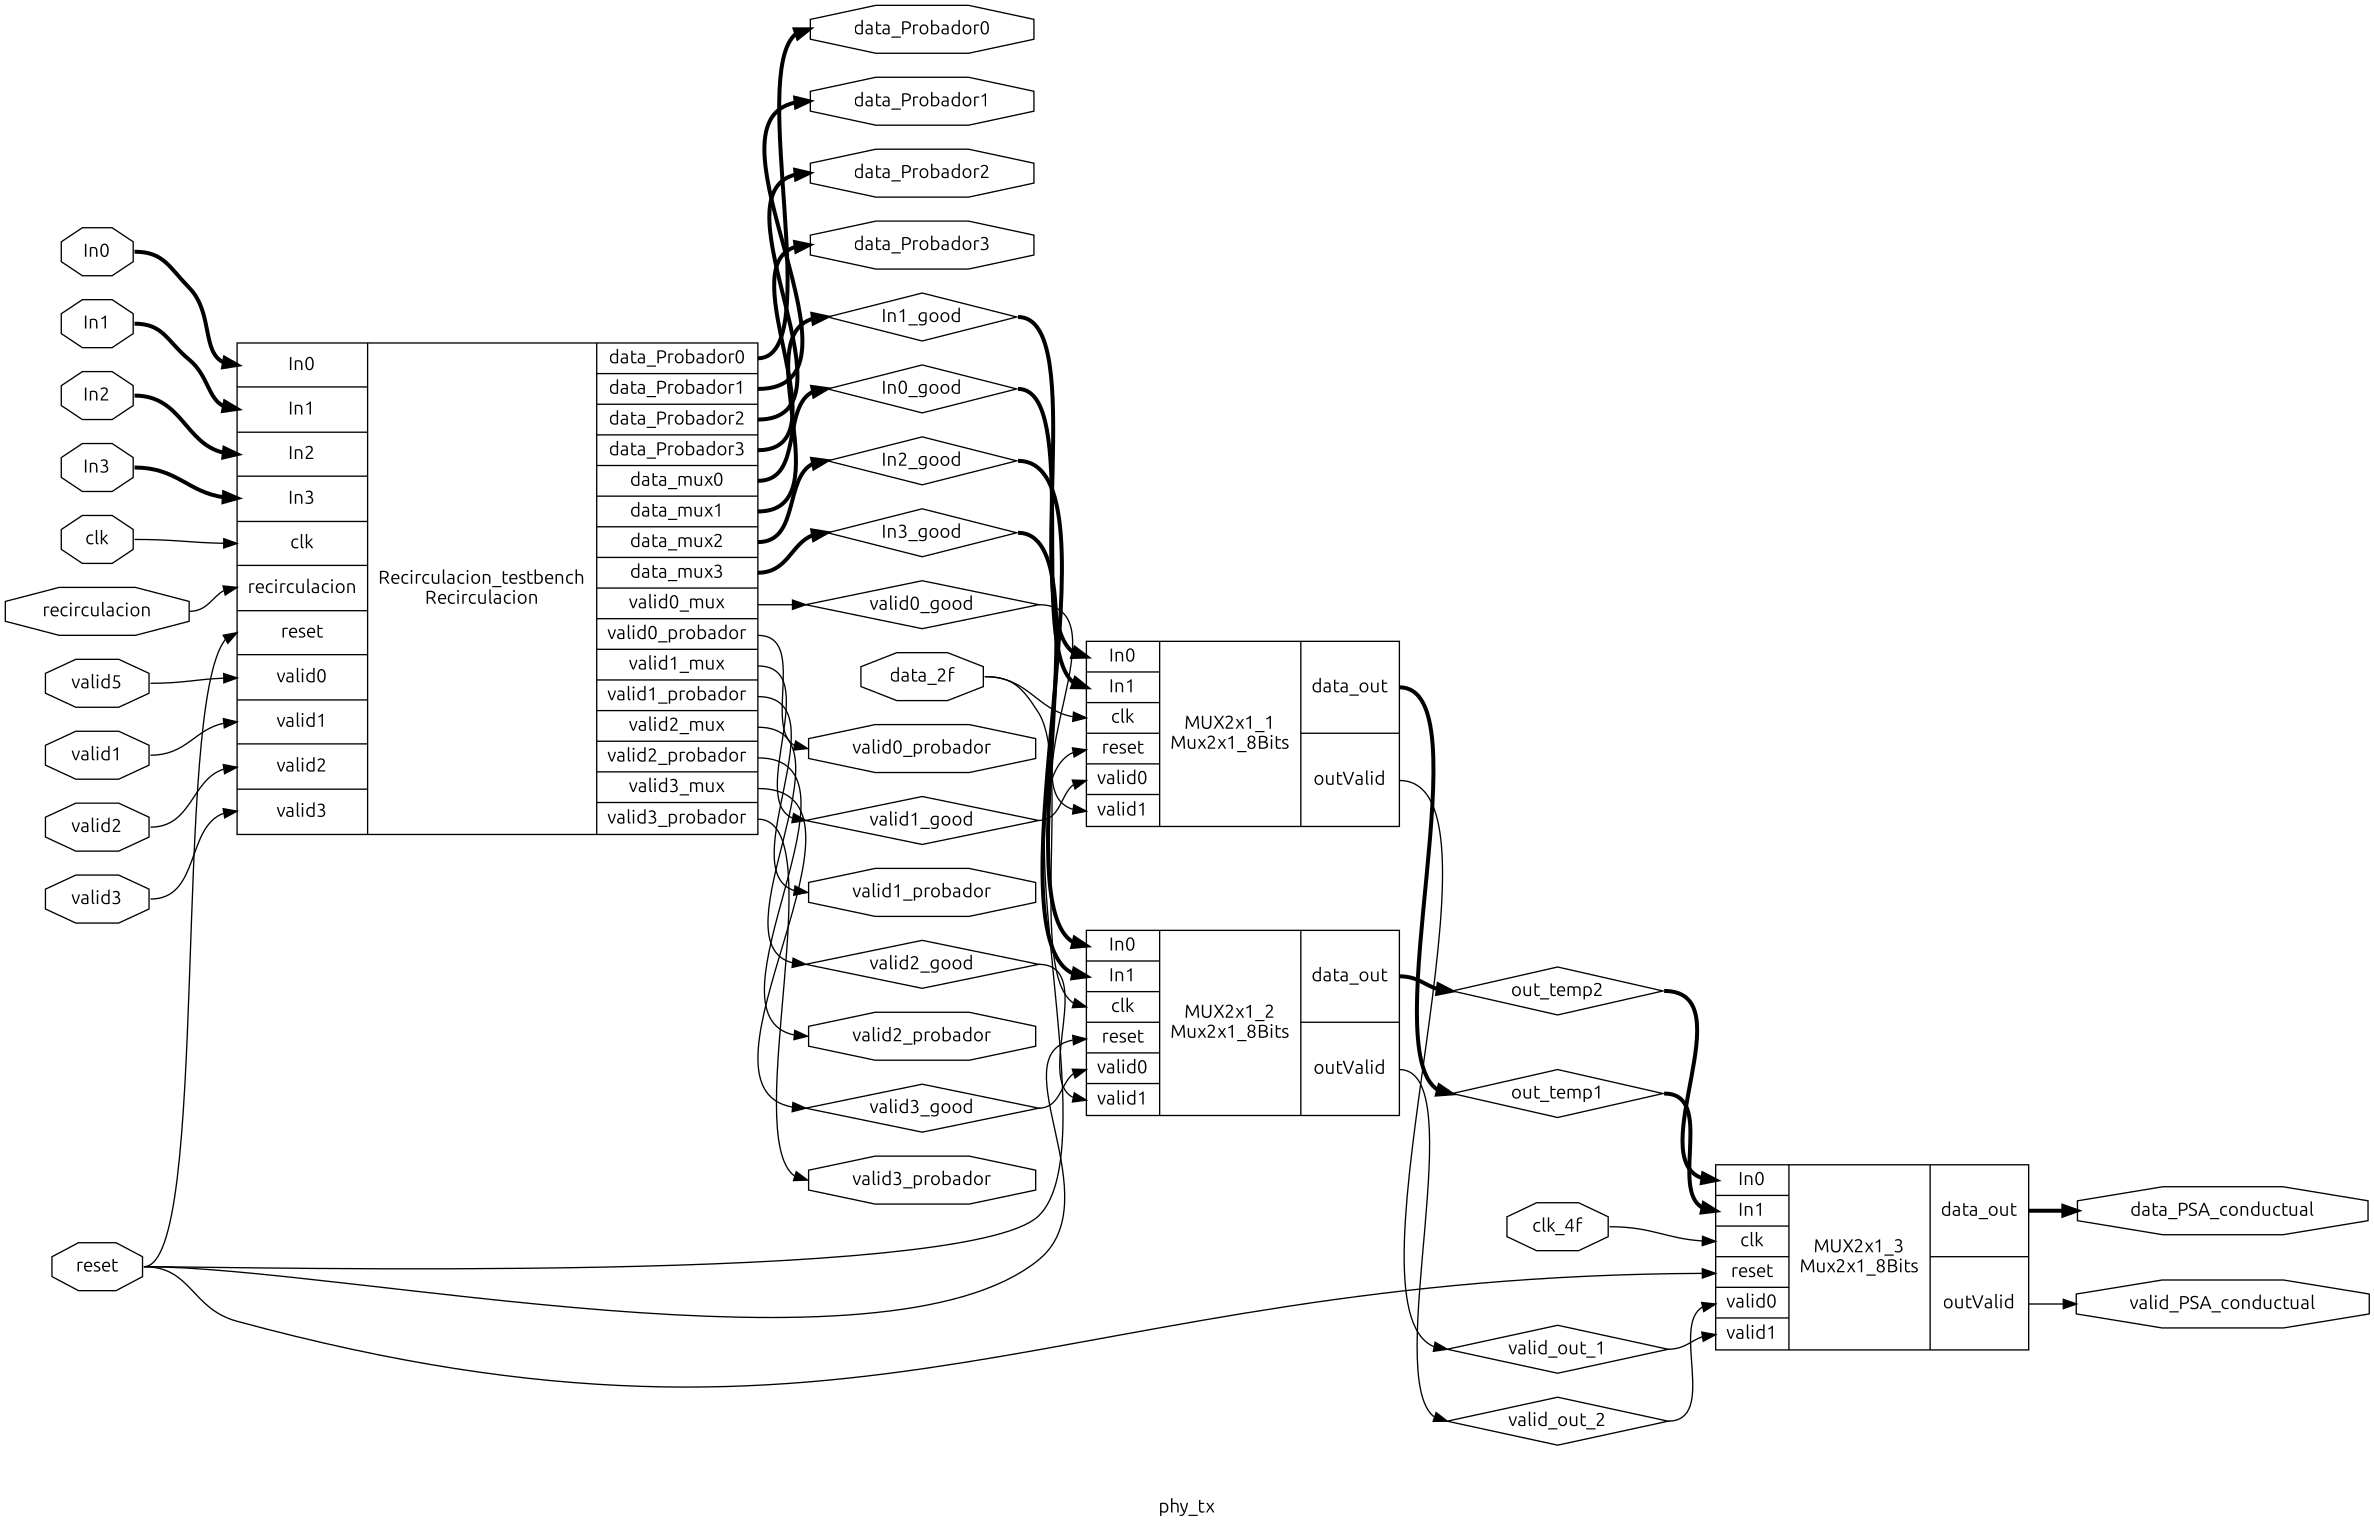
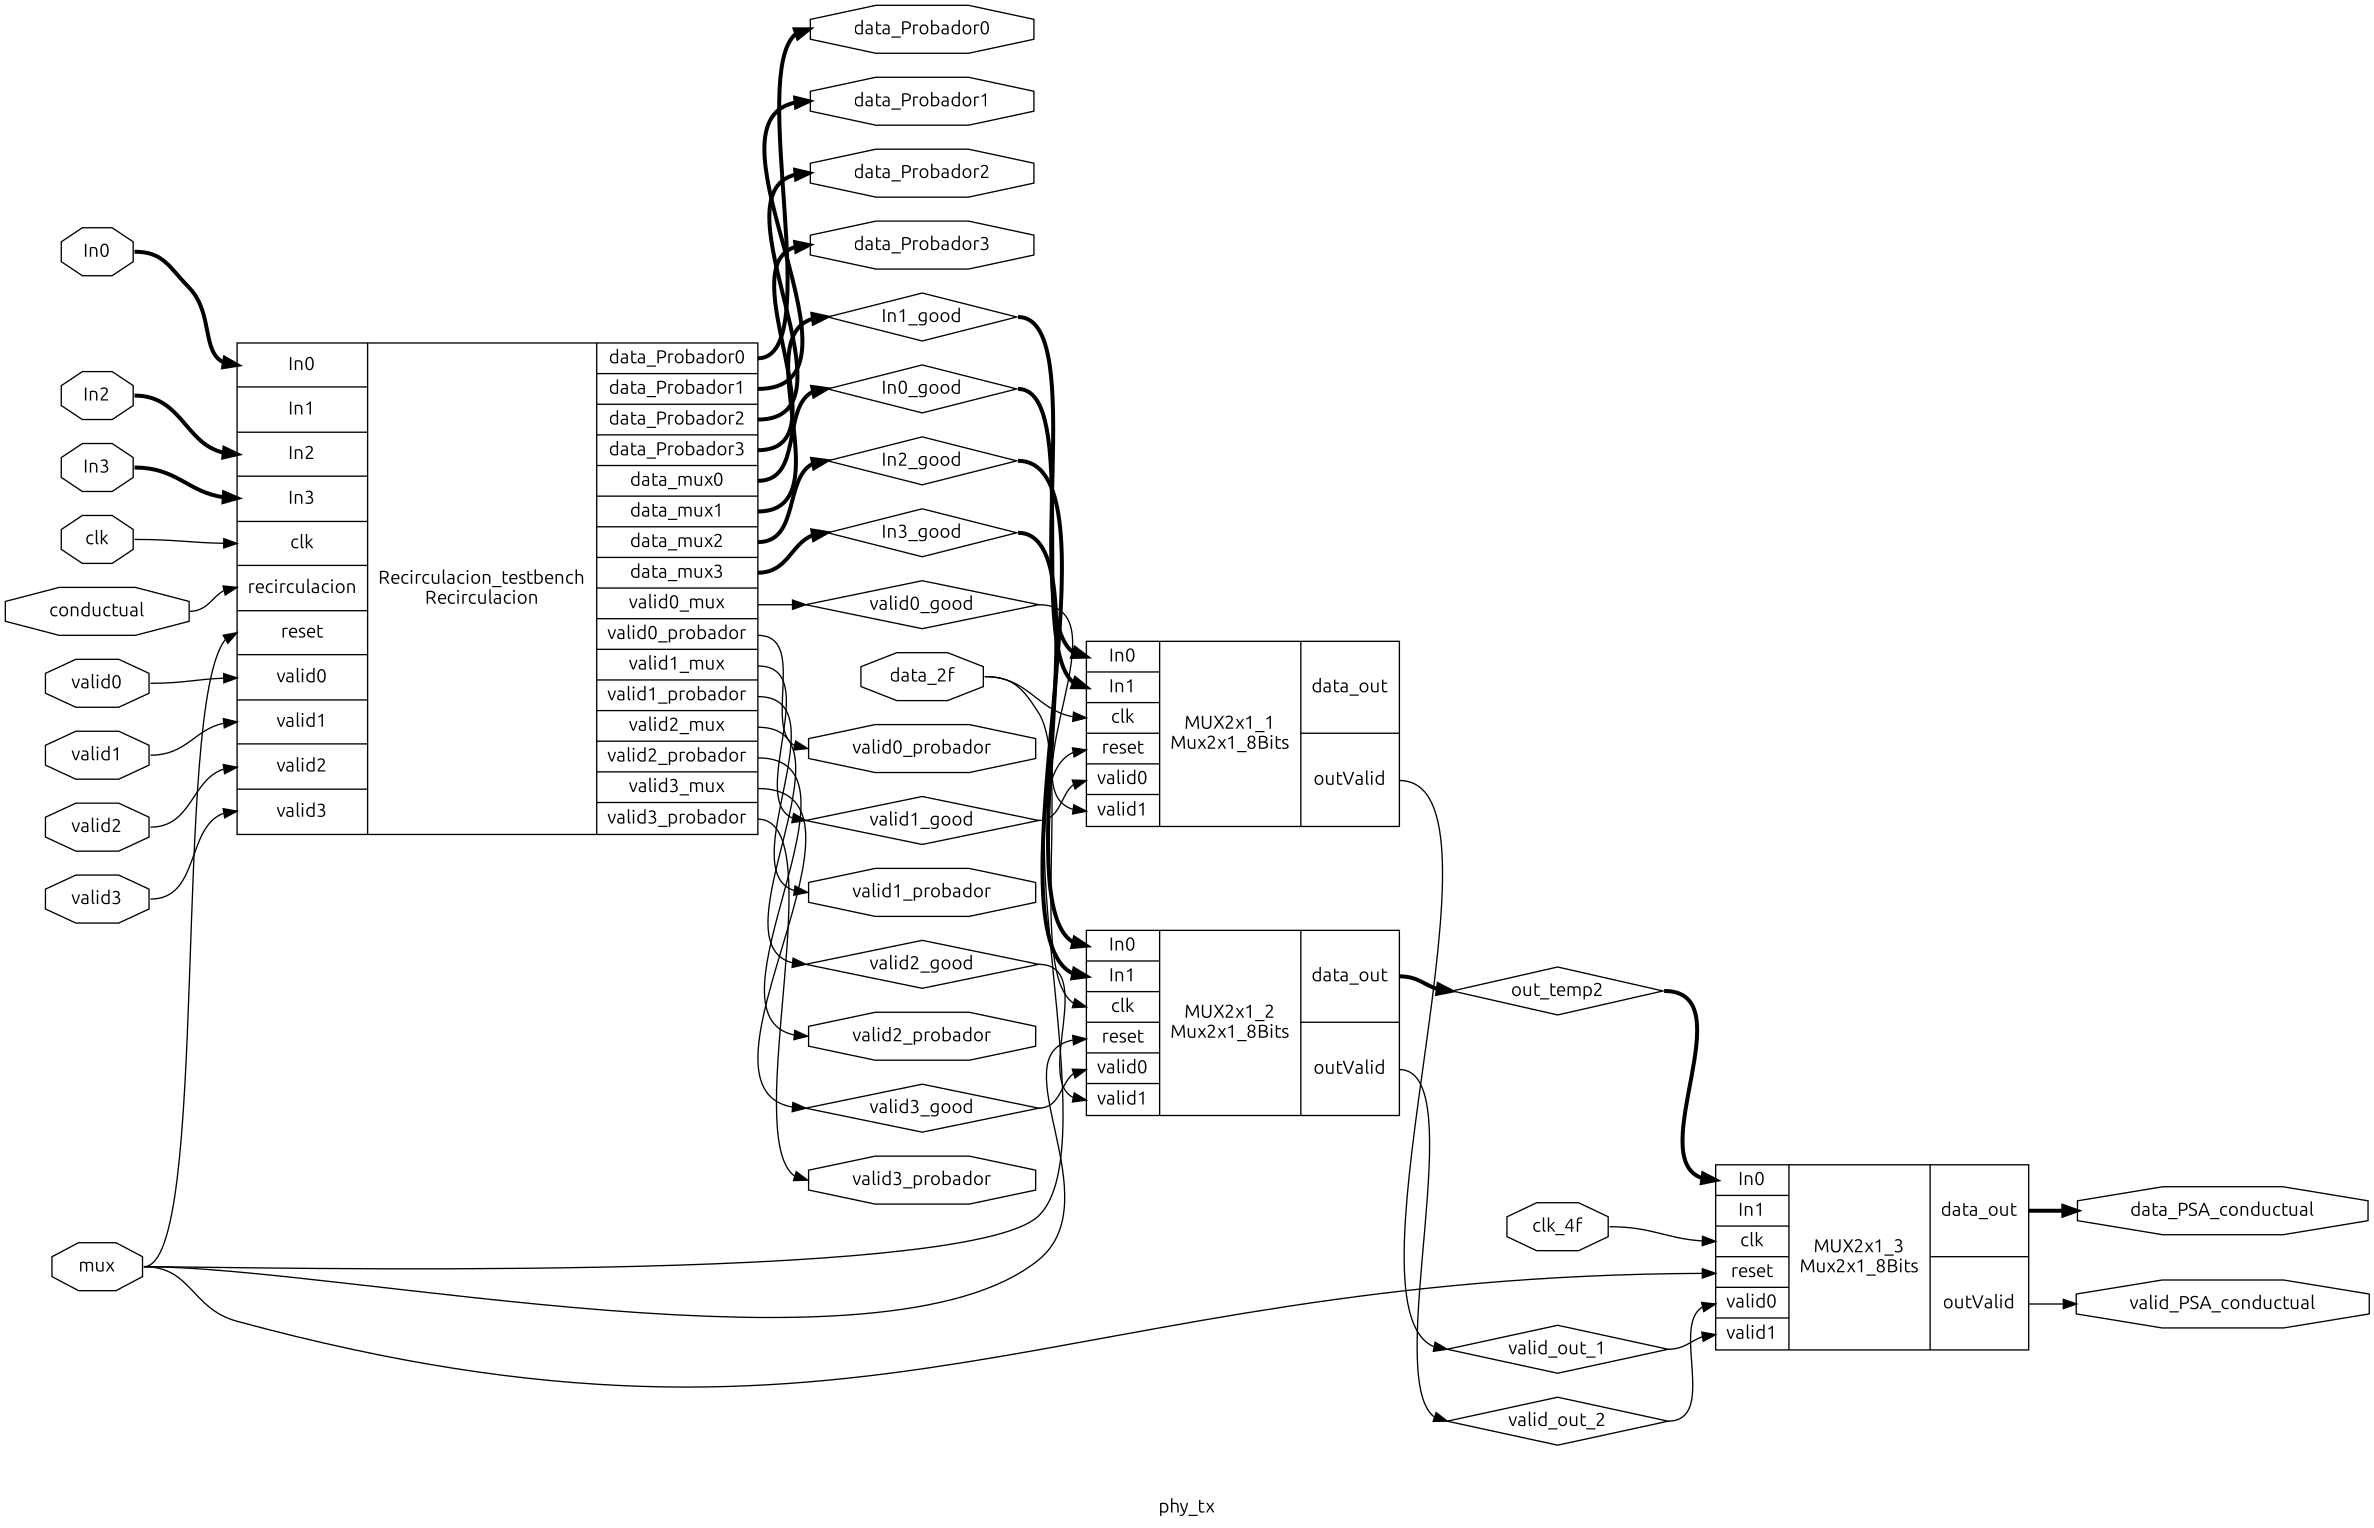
(97, 324) -> none
(97, 611) -> (97, 611)
(97, 683) -> (97, 683)
(1558, 1094) -> none
(97, 1267) -> (97, 1267)
